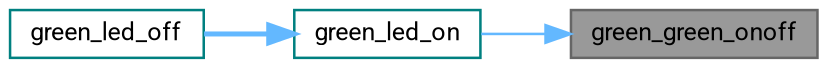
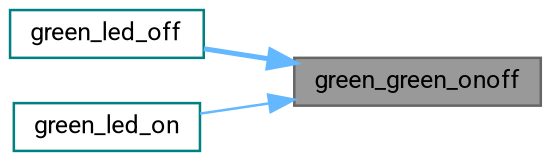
(236, 34) -> (237, 54)
